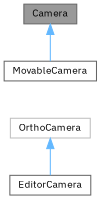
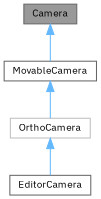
none -> (50, 105)
